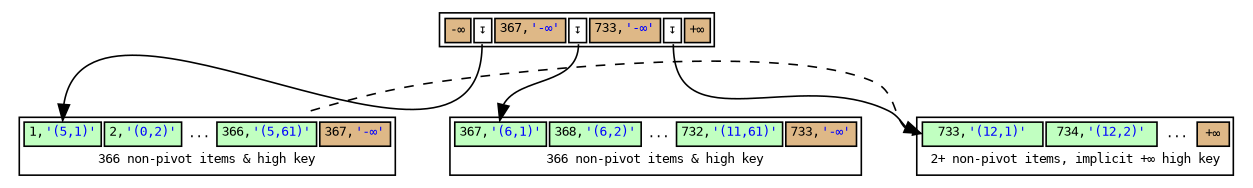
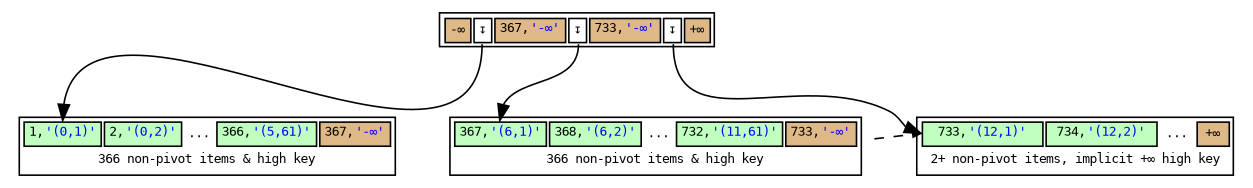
(624, 64) -> (889, 137)
(71, 132) -> (71, 132)
